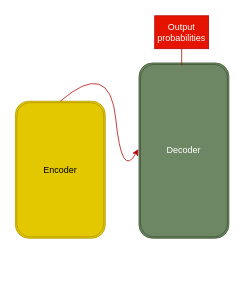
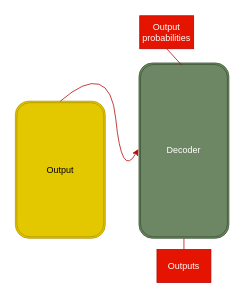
(182, 32) -> (167, 32)
(60, 170) -> (60, 170)
none -> (184, 248)
none -> (184, 266)
